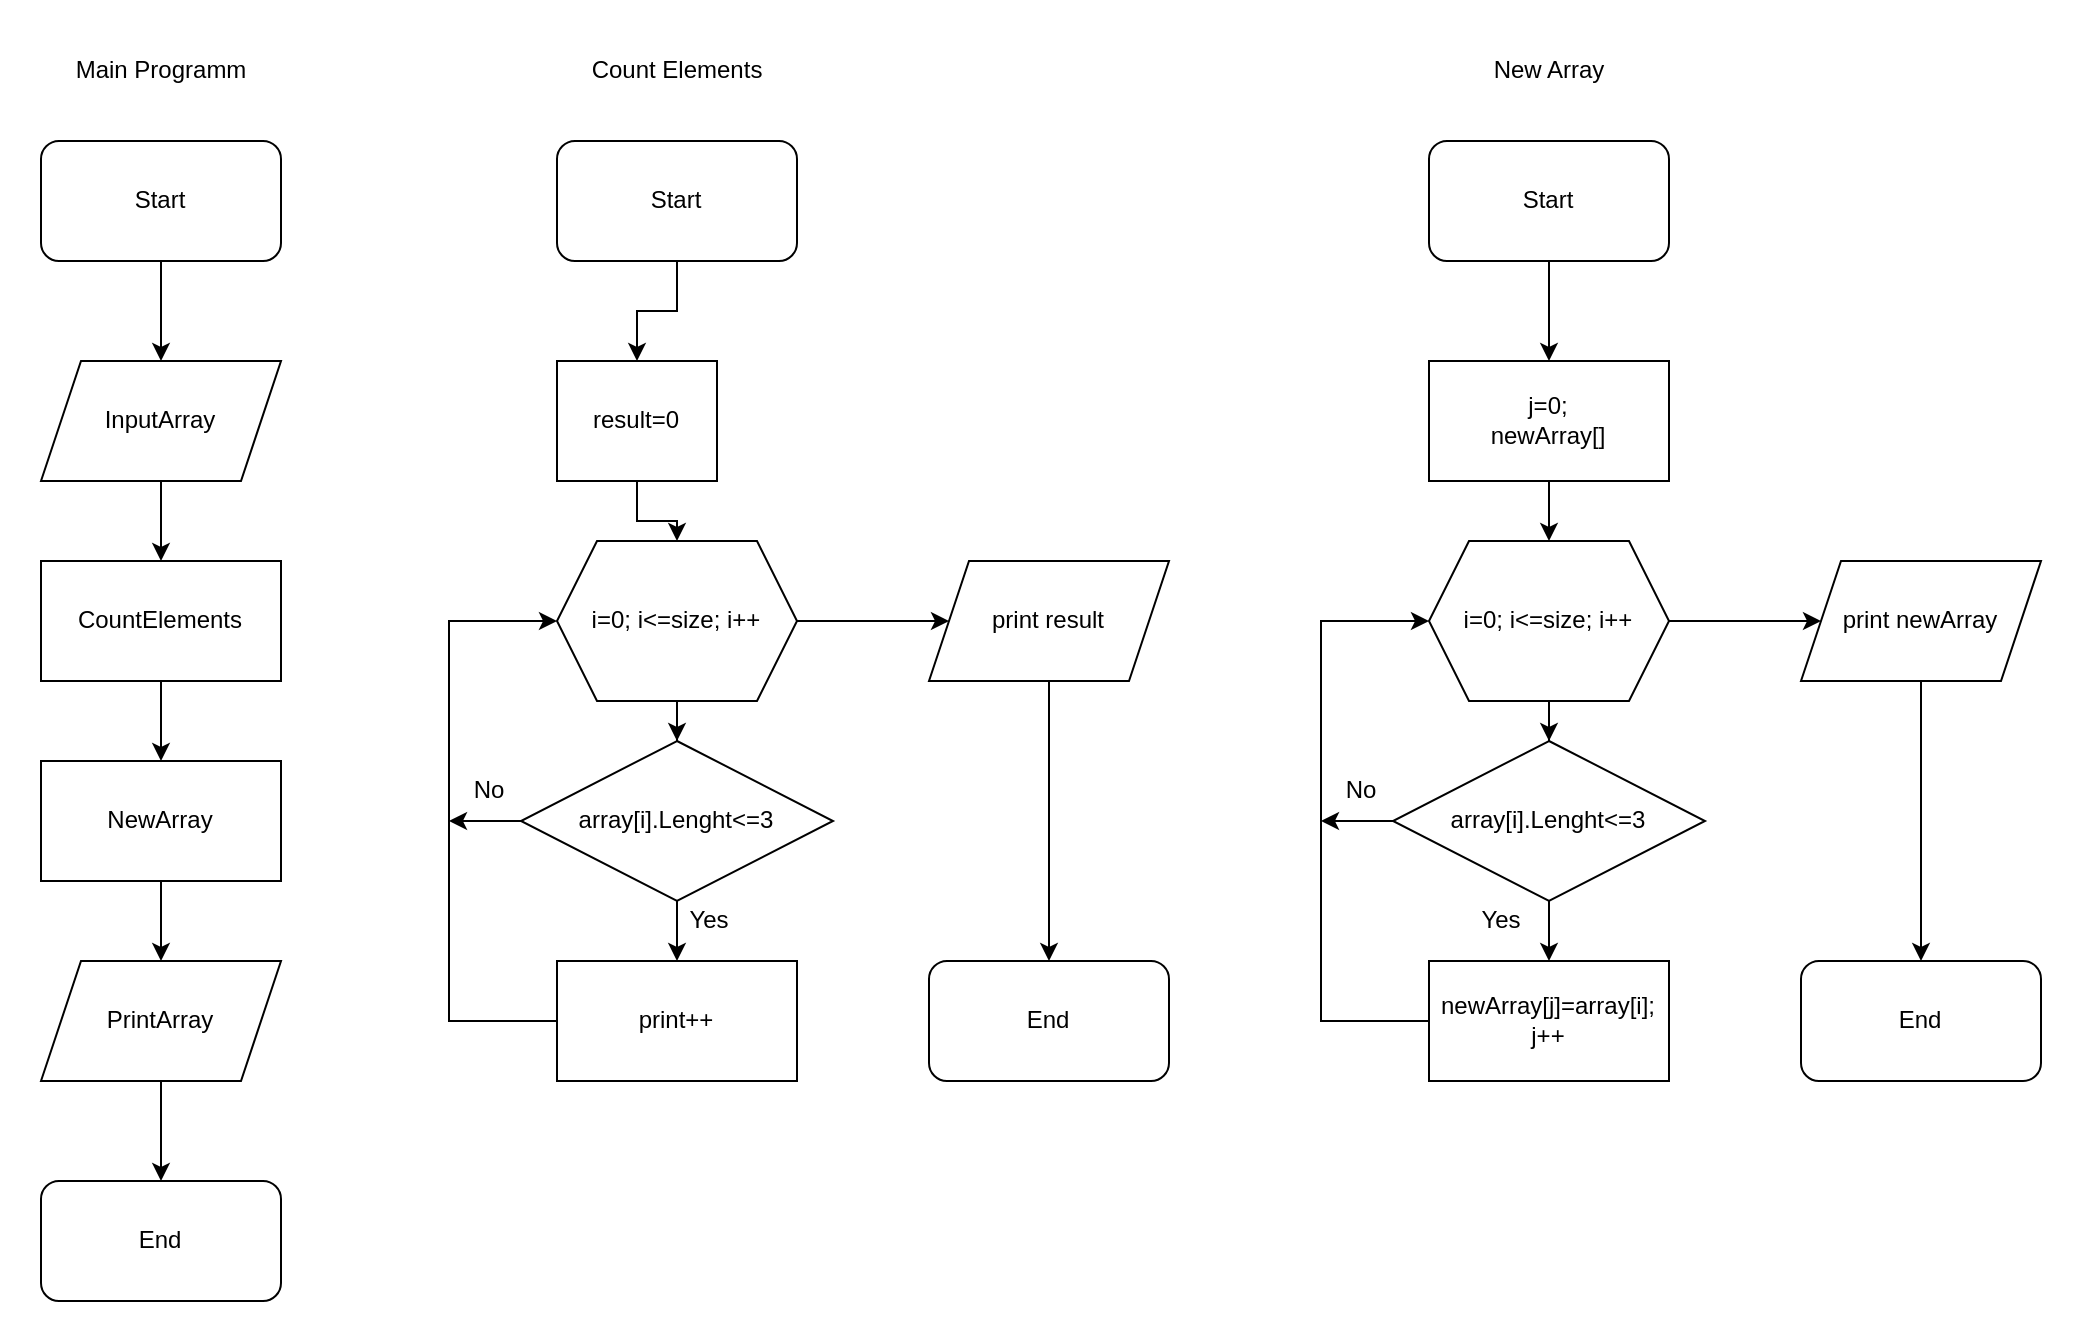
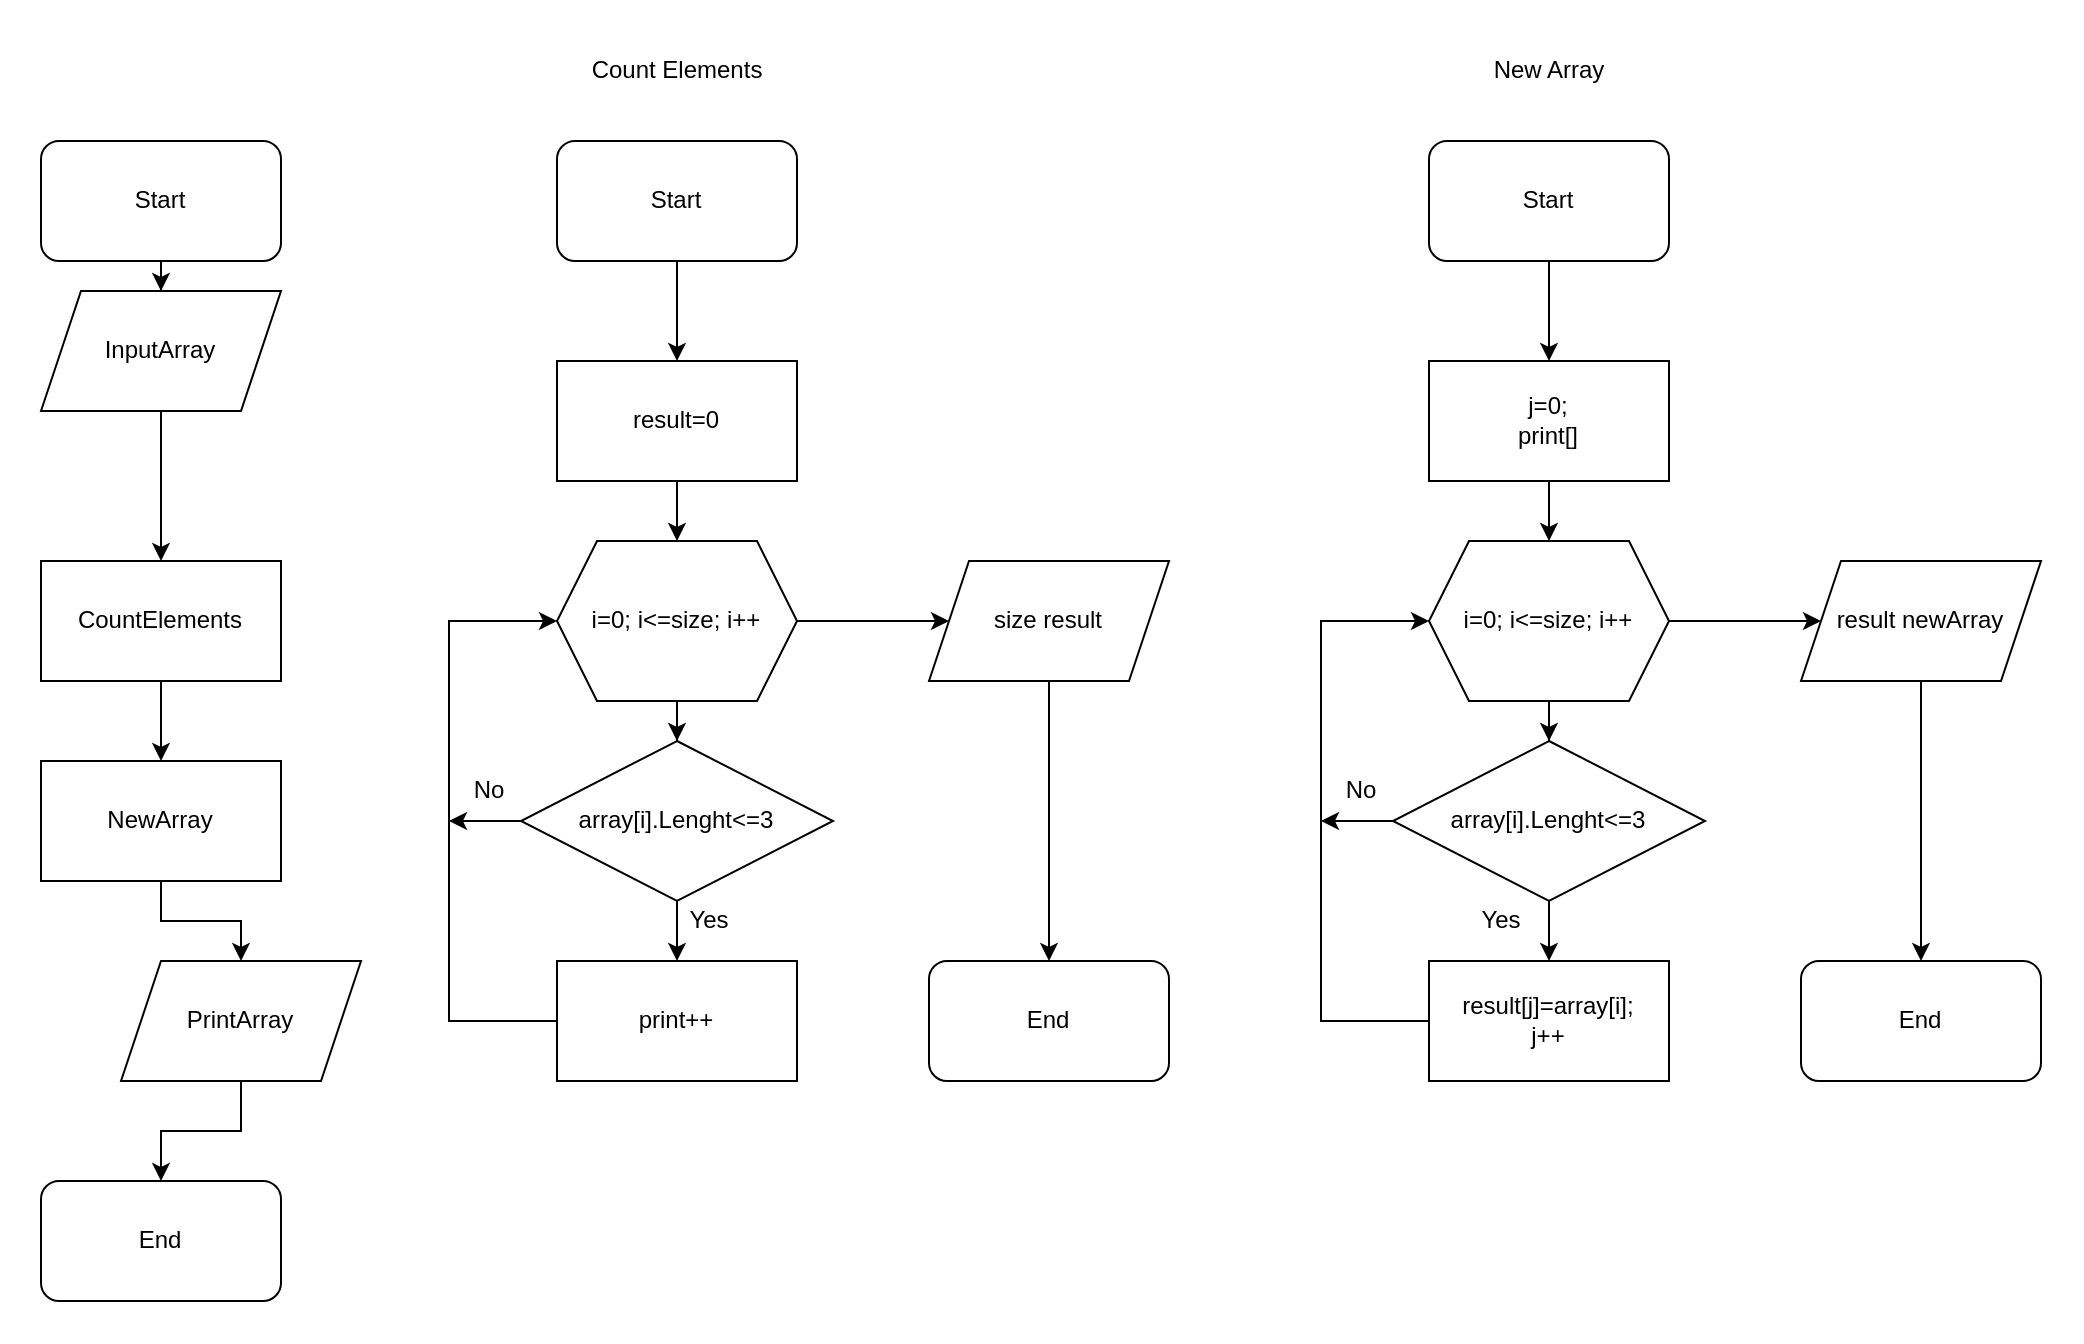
(161, 71) -> none
(161, 421) -> (161, 351)
(637, 421) -> (677, 421)
(1549, 421) -> (1549, 421)
(1049, 621) -> (1049, 621)
(1921, 621) -> (1921, 621)
(161, 1021) -> (241, 1021)
(1549, 1021) -> (1549, 1021)
